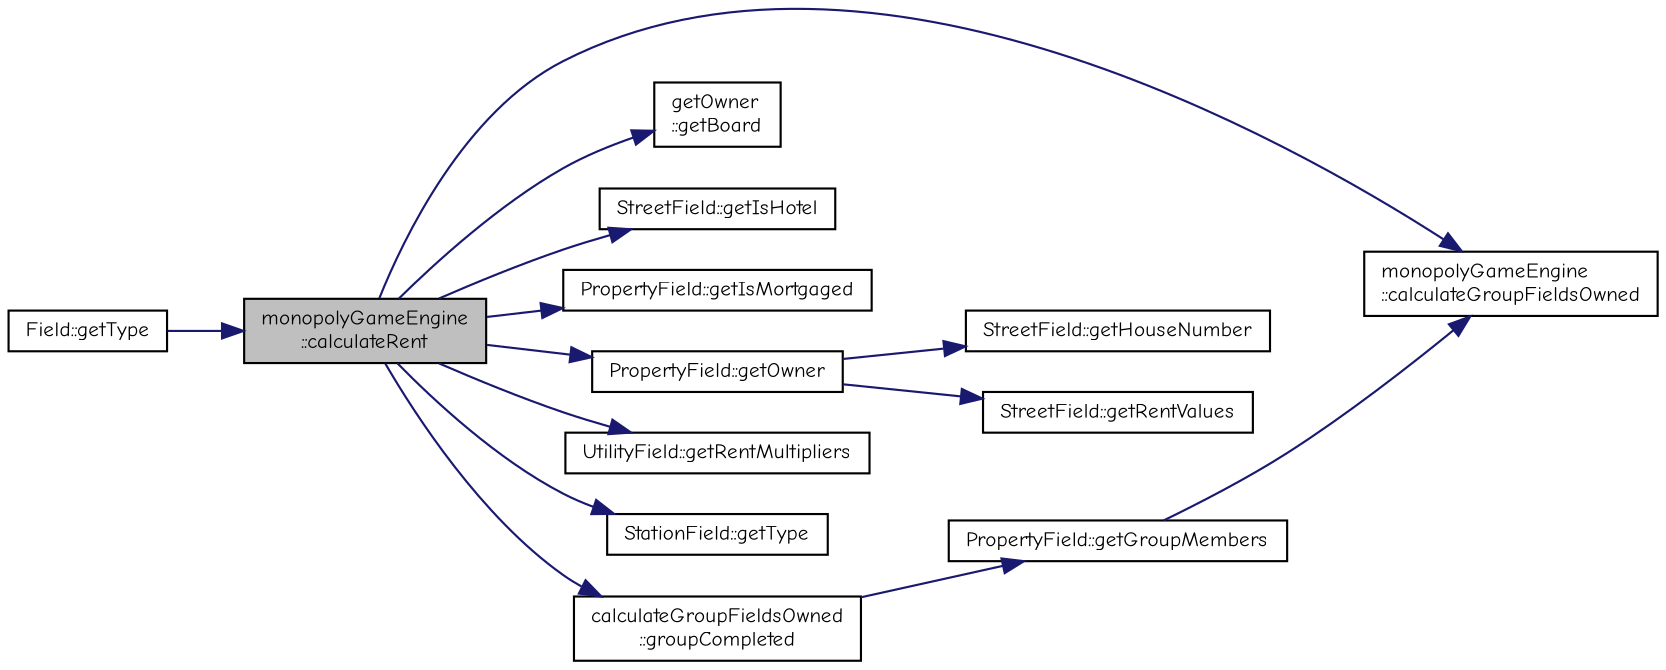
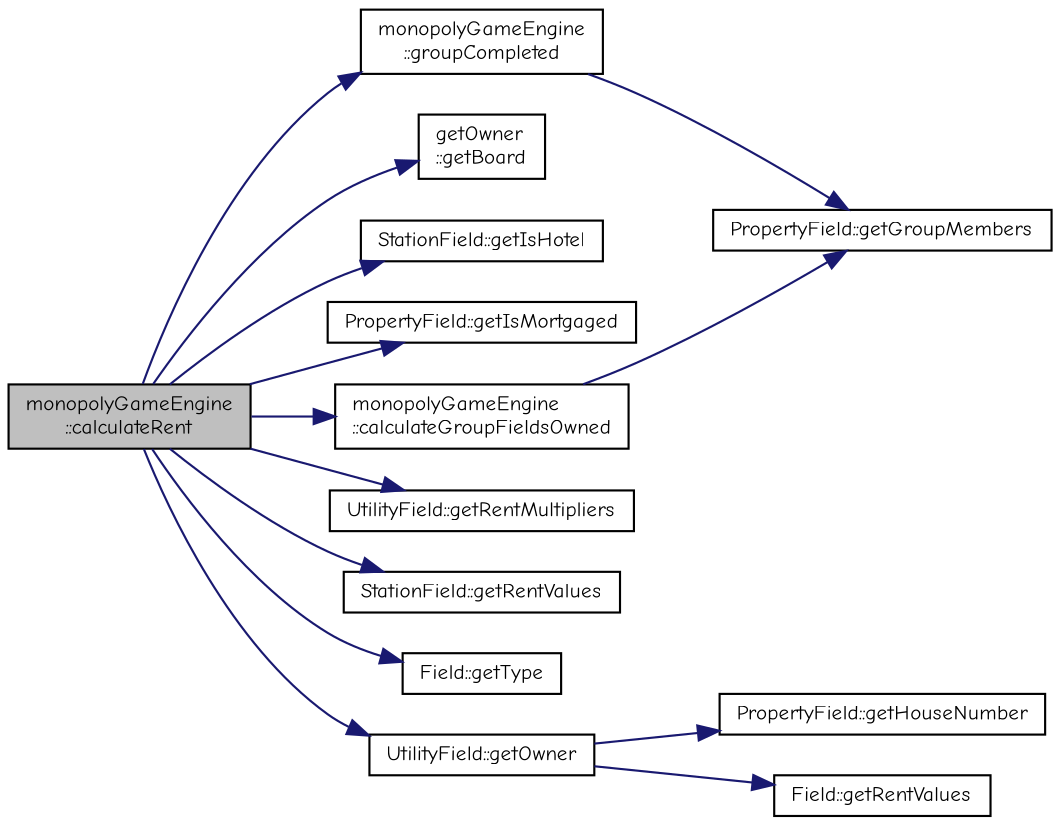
(717, 209) -> (482, 241)
(195, 331) -> (251, 571)
(1118, 331) -> (882, 714)
(717, 372) -> (482, 755)
(1118, 412) -> (882, 796)
(1315, 435) -> (708, 328)
(717, 534) -> (482, 592)
(717, 629) -> (482, 42)
